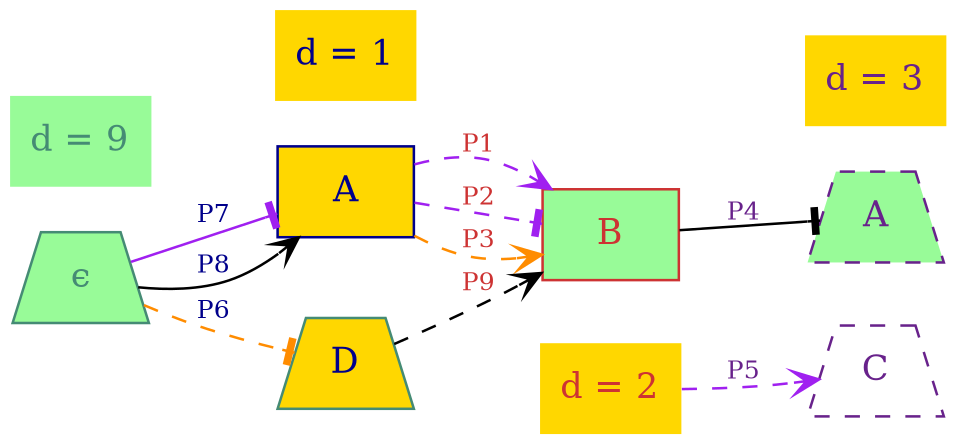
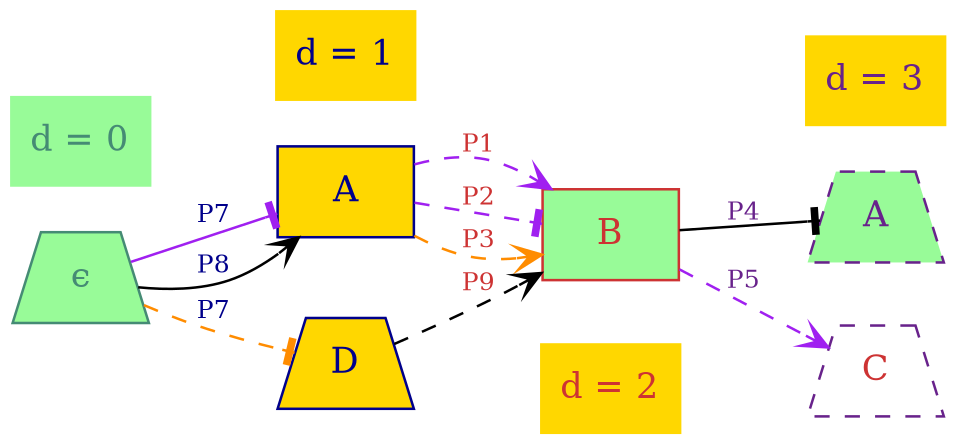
(81, 141) -> (81, 141)
(213, 312) -> (213, 312)
(346, 363) -> (346, 363)
(876, 371) -> (876, 371)
(738, 387) -> (743, 302)
